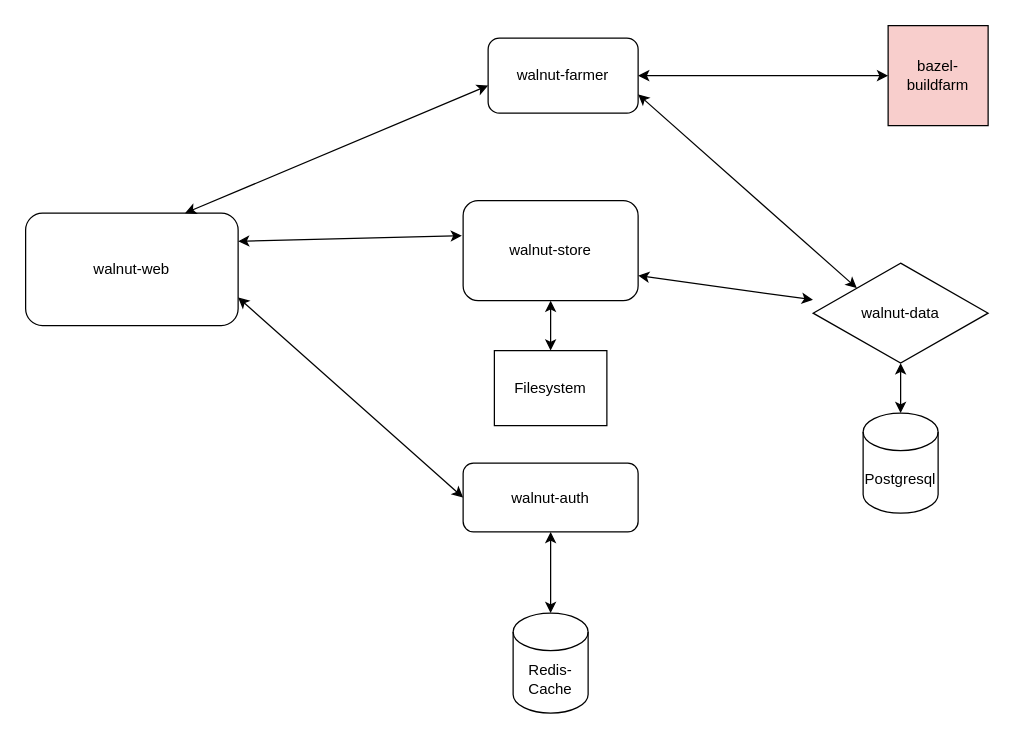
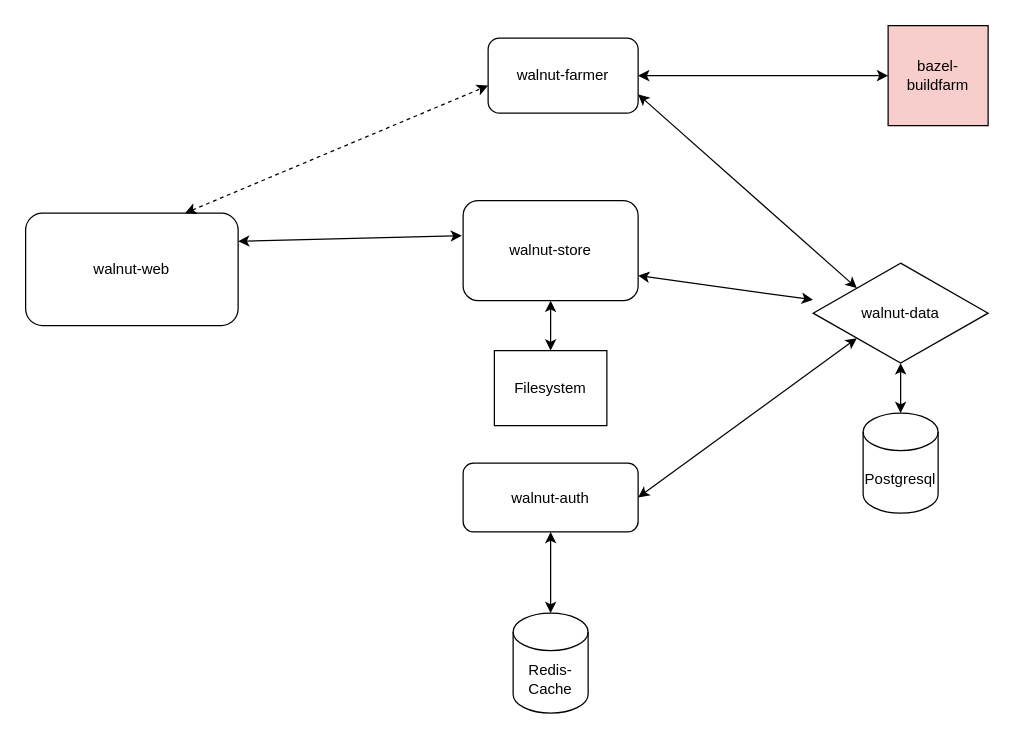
(337, 149) -> (337, 149)
(350, 397) -> none
none -> (748, 418)
